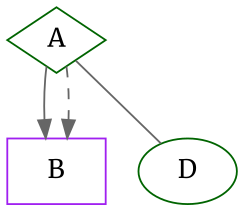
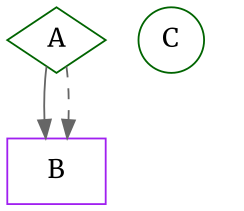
none -> (171, 40)
(188, 171) -> none
